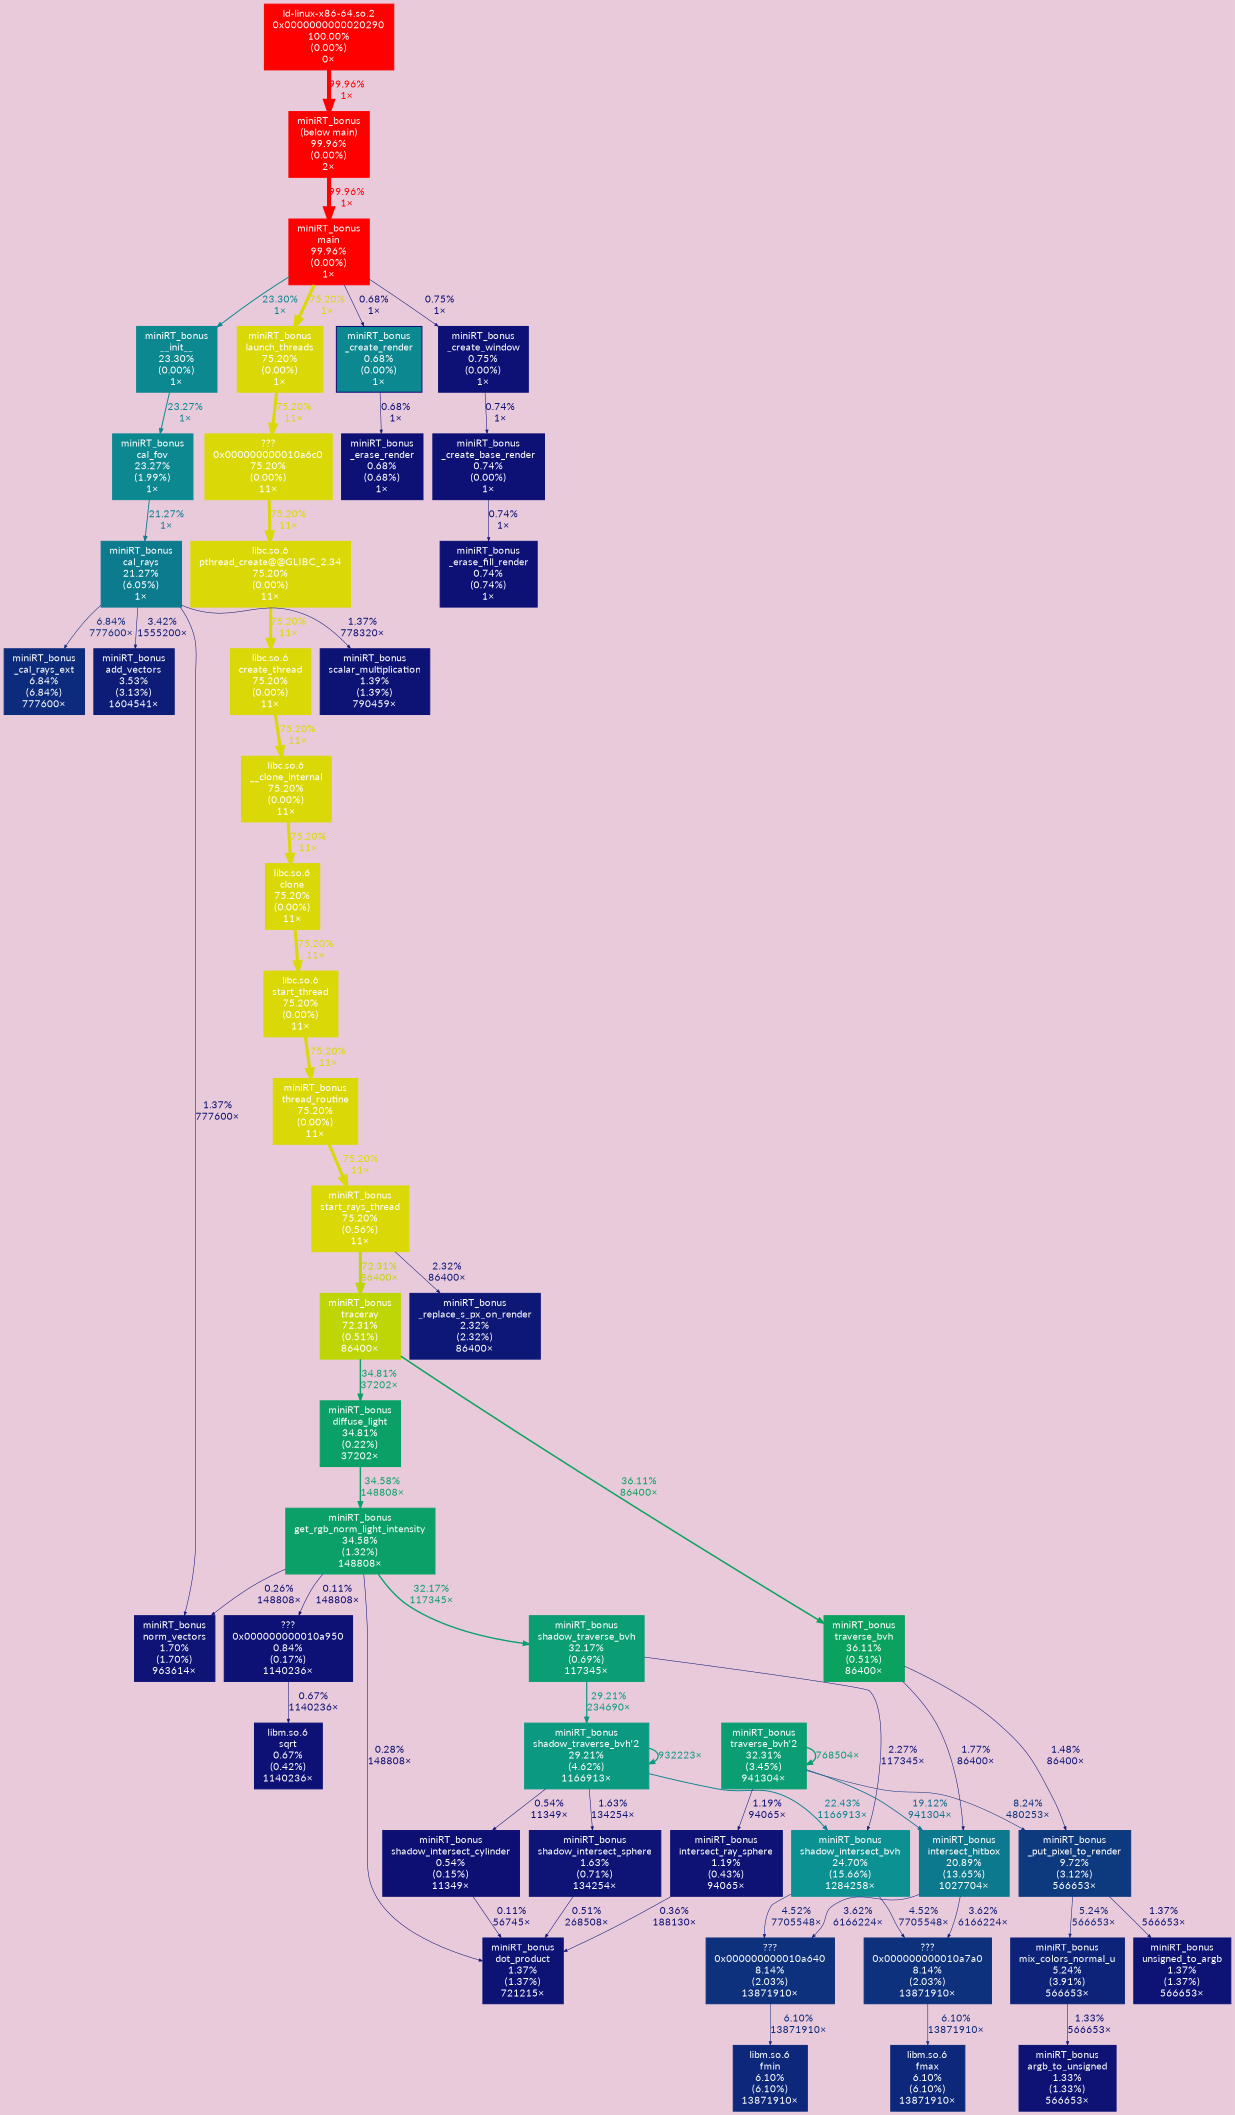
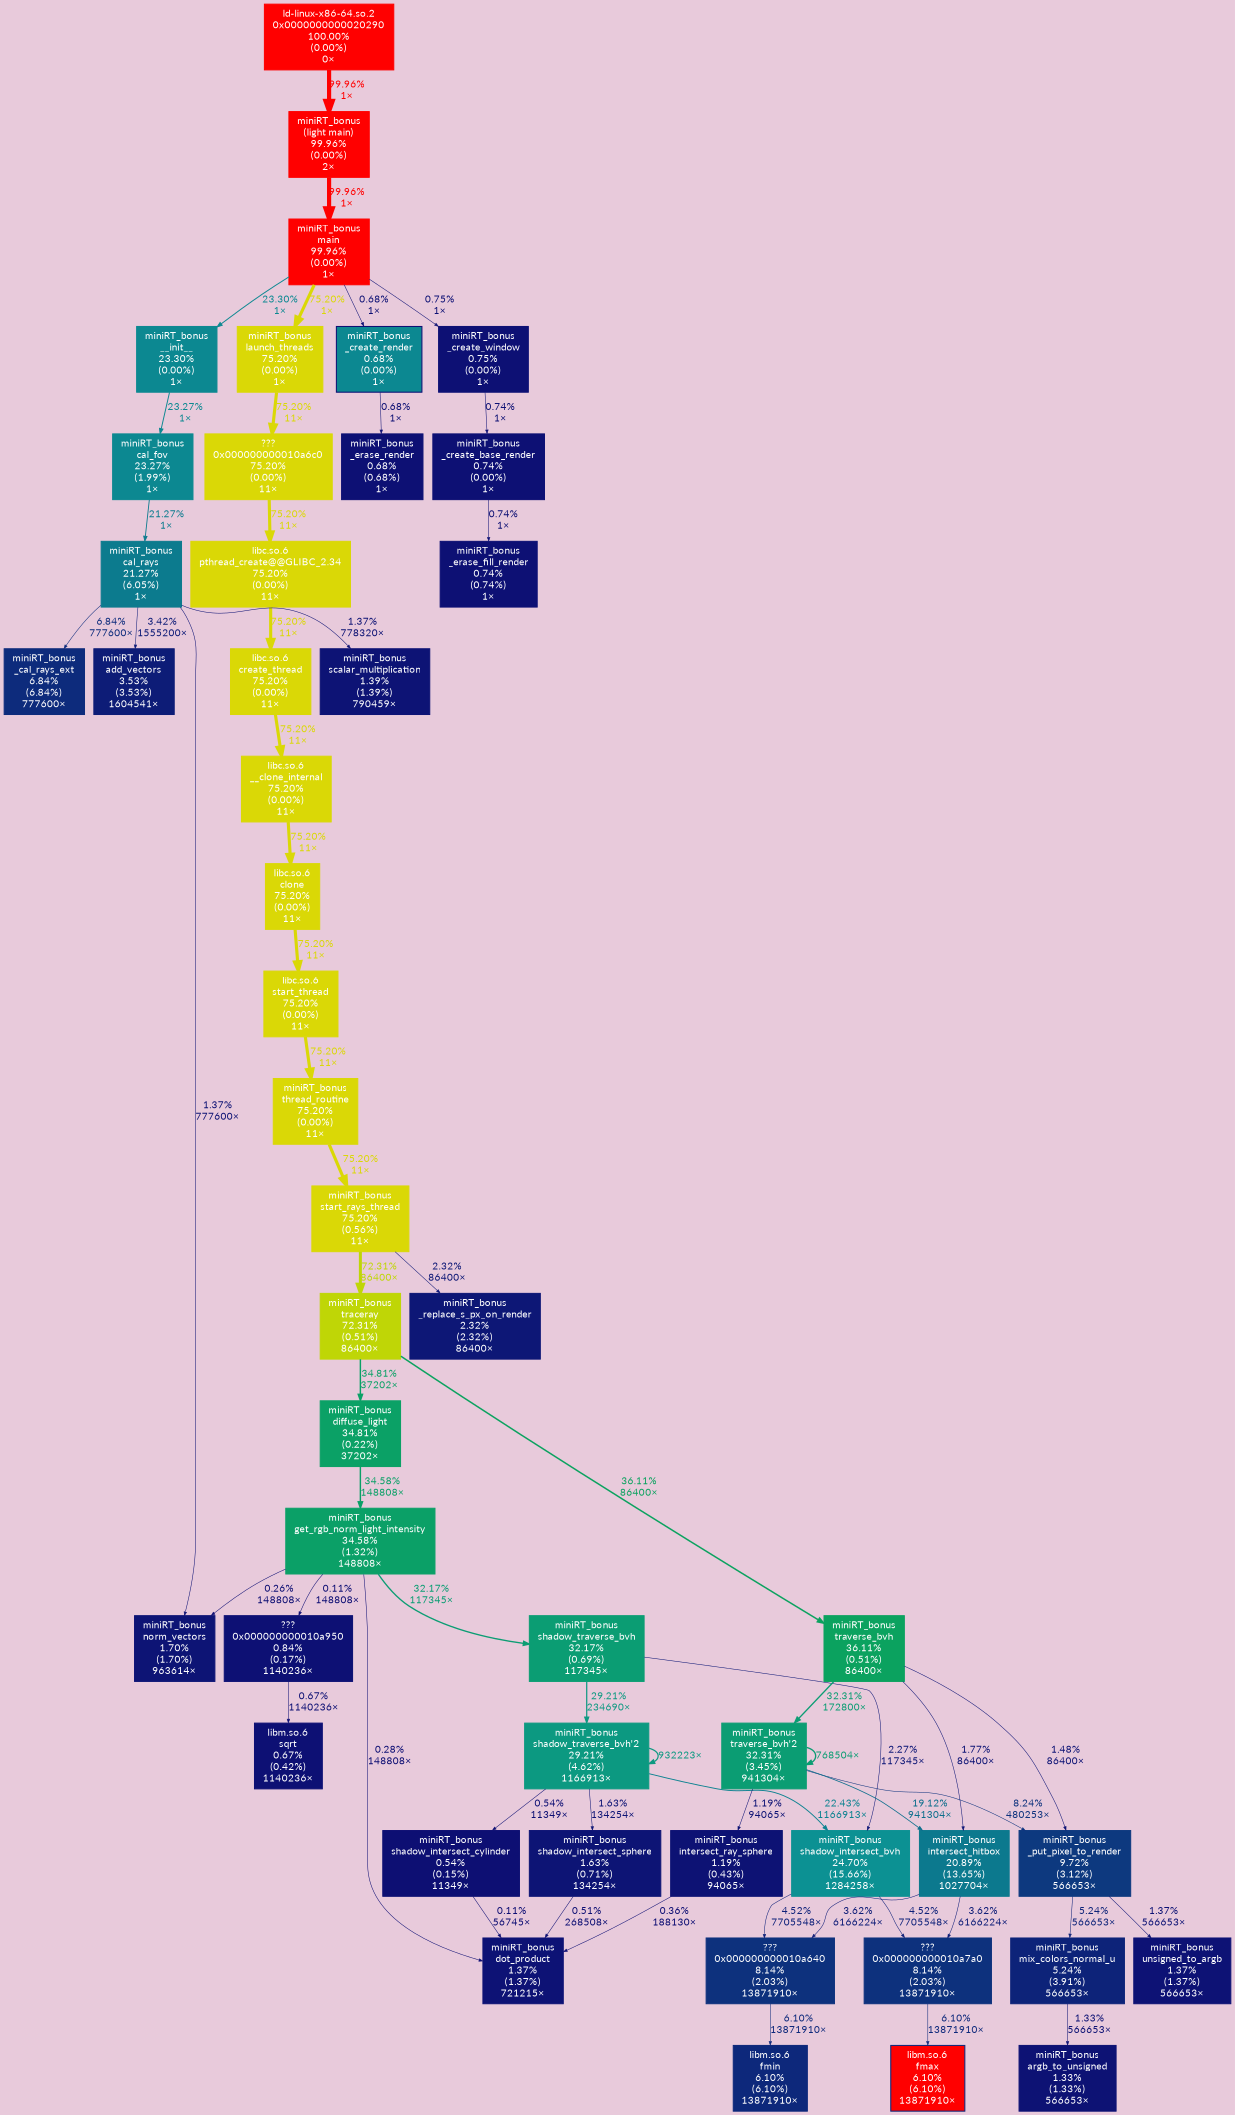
(329, 144) -> (329, 144)
(134, 682) -> (134, 682)
none -> (816, 1700)
(928, 2078) -> (928, 2078)
